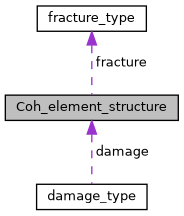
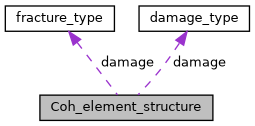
(120, 63) -> (126, 63)
(92, 159) -> (160, 70)
